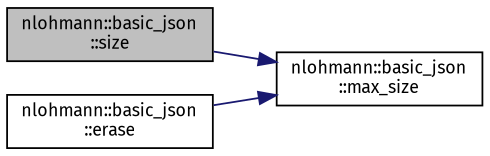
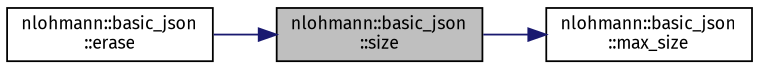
(236, 102) -> (236, 35)
